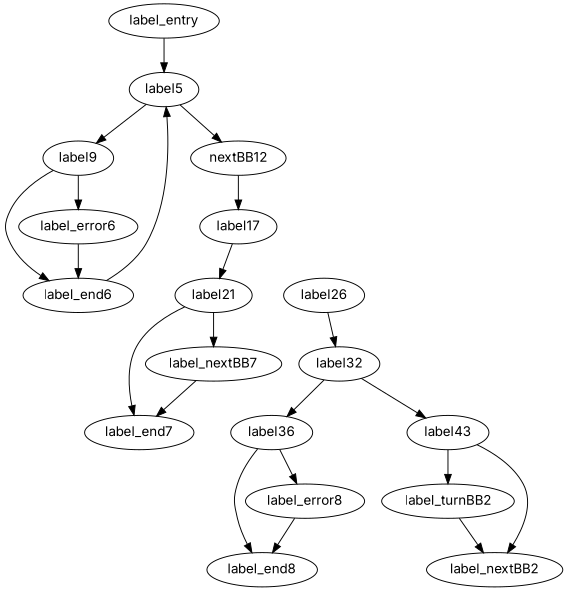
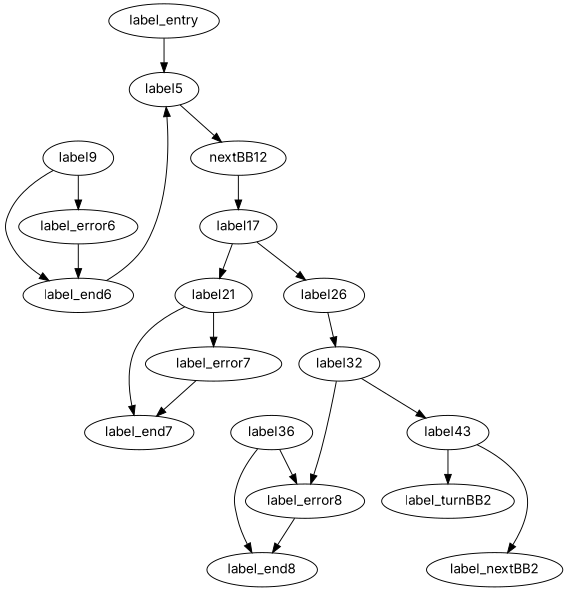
(125, 121) -> none
none -> (277, 258)
(214, 364) -> (214, 364)
(309, 395) -> (327, 428)
(469, 532) -> none
